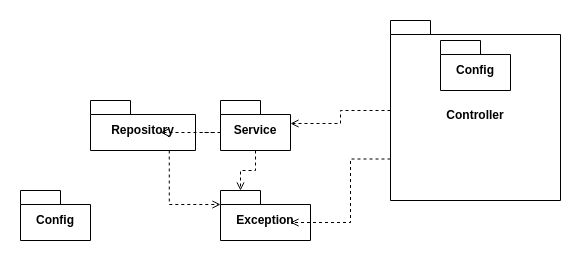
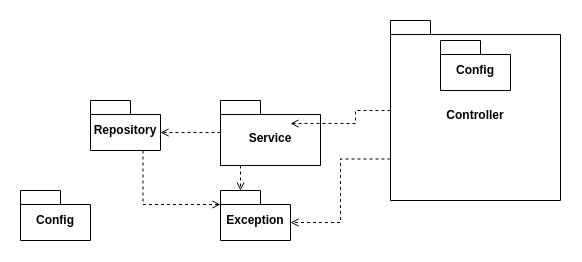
(143, 126) -> (126, 126)
(256, 126) -> (271, 133)
(266, 216) -> (256, 216)
